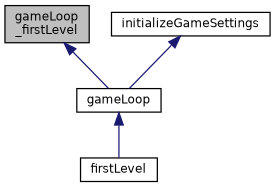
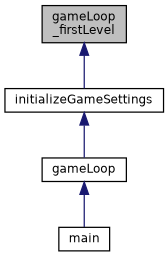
(91, 70) -> (84, 72)
(119, 170) -> (84, 239)
